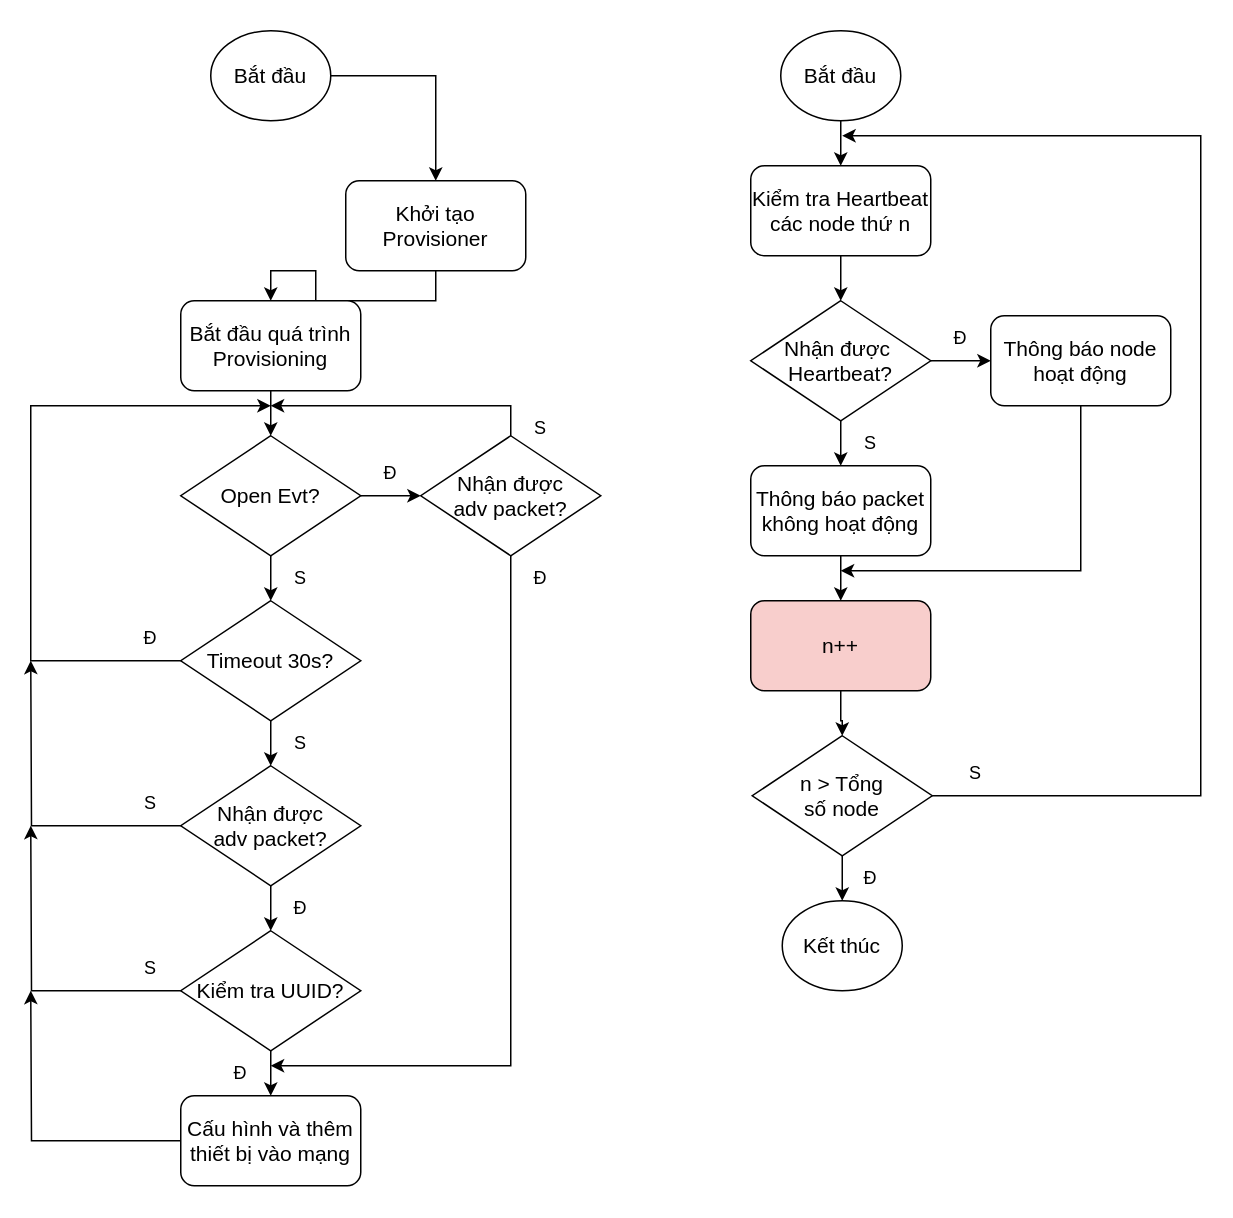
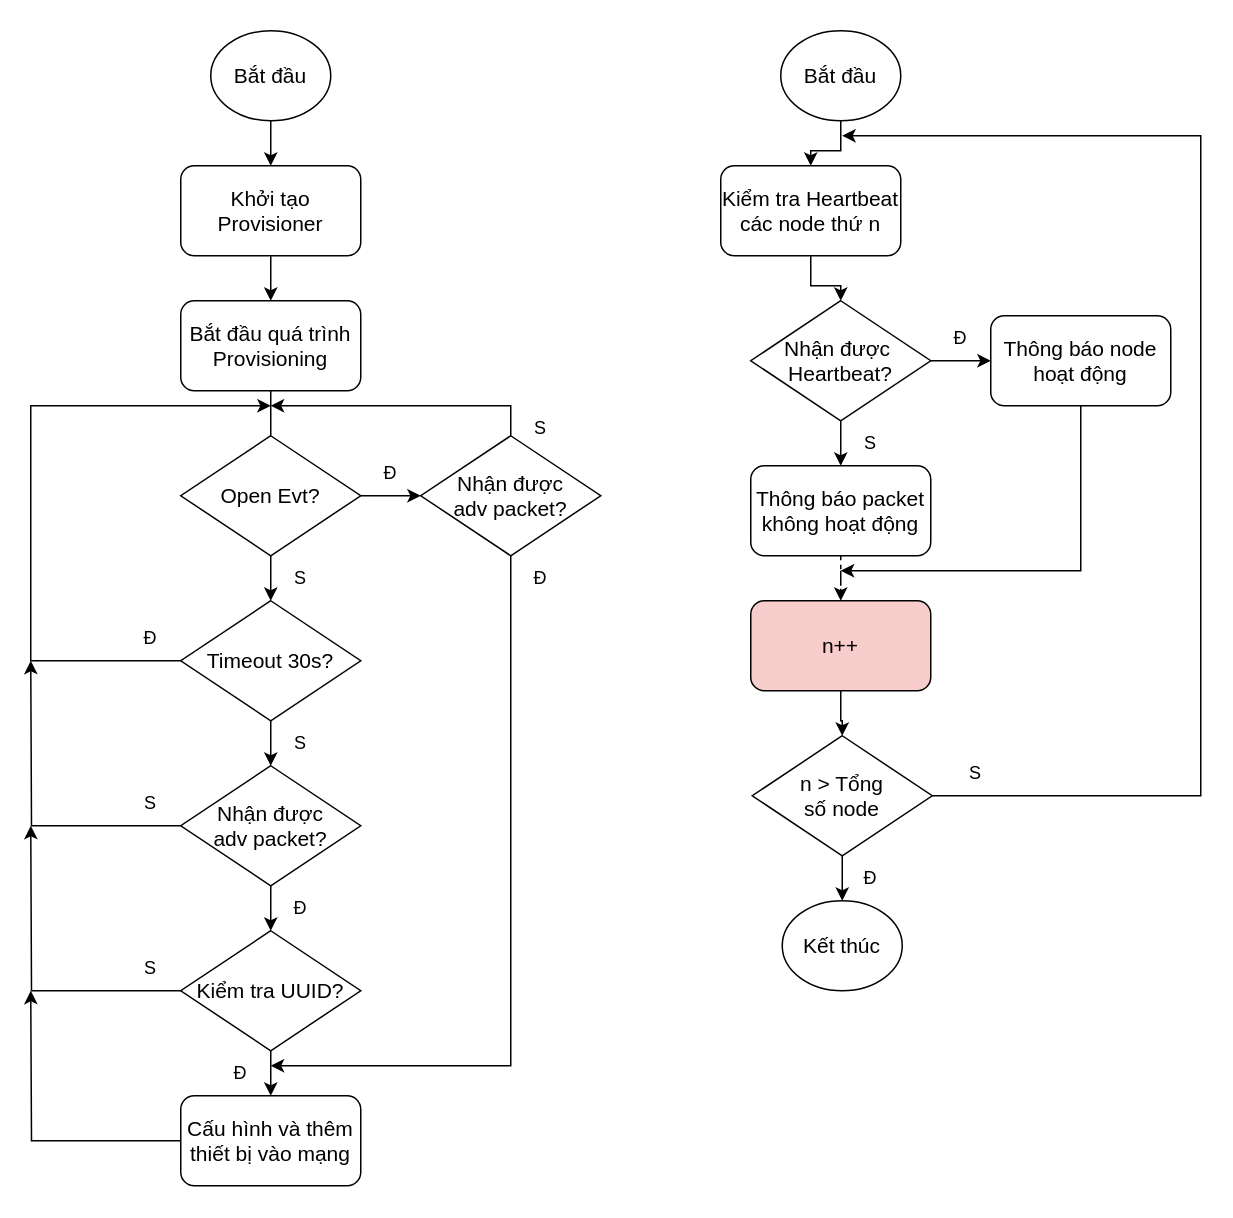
(841, 211) -> (811, 211)
(436, 226) -> (271, 211)
(271, 424) -> (271, 428)
(841, 565) -> (841, 565)
